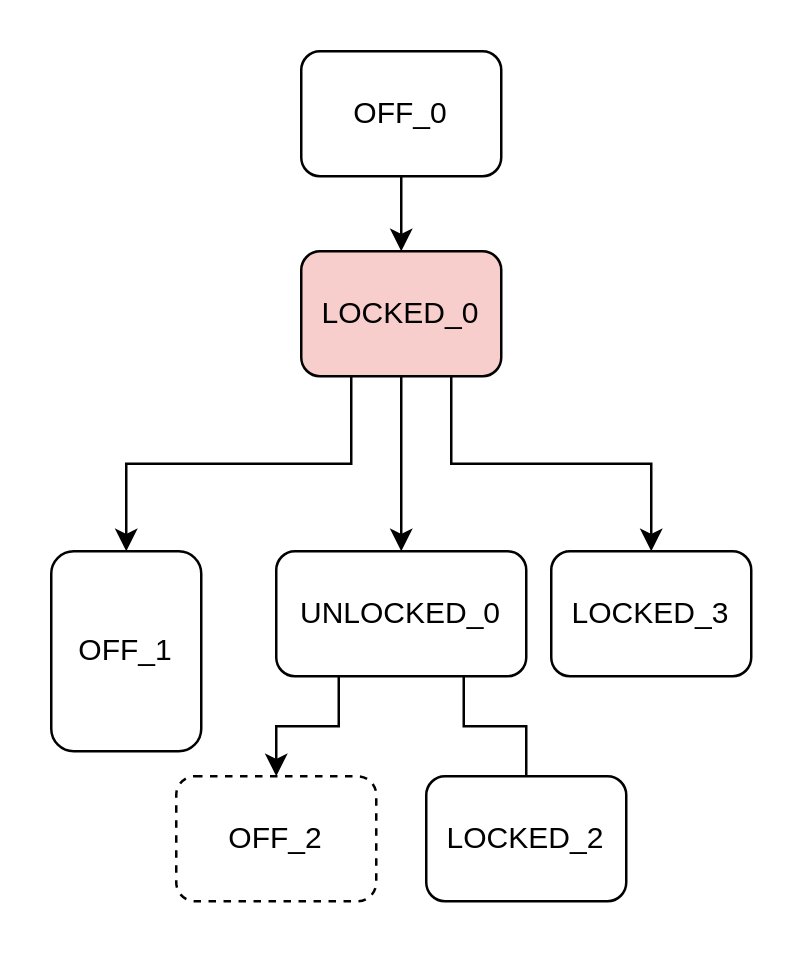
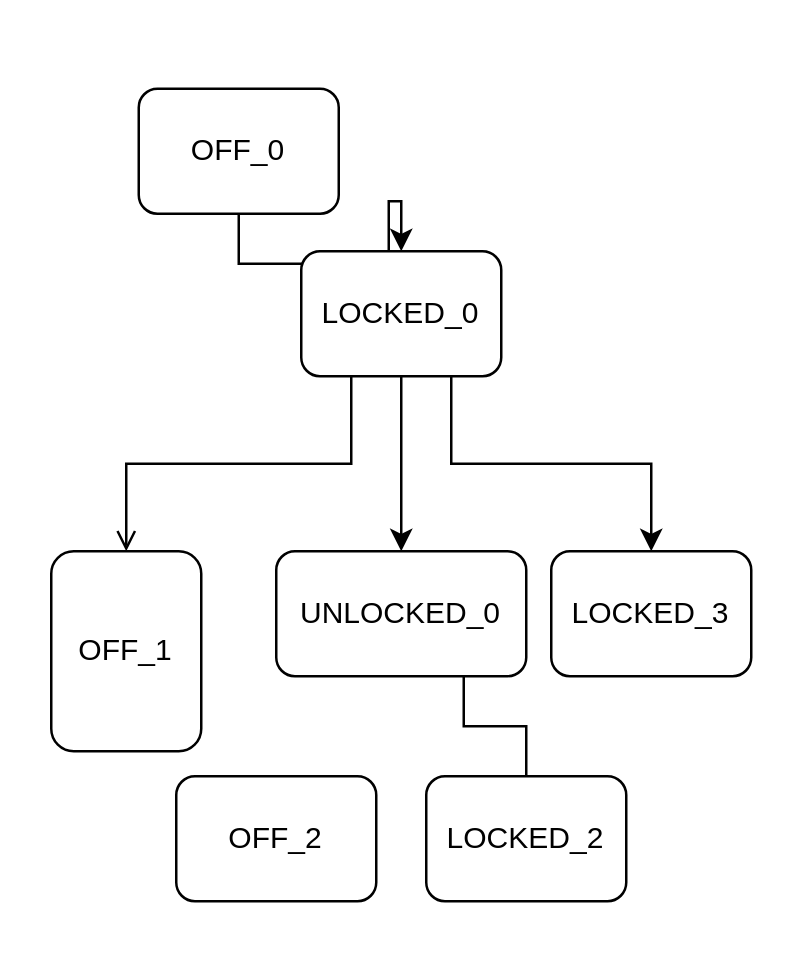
(401, 114) -> (239, 151)
(401, 314) -> (401, 314)
(126, 533) -> (126, 537)
(316, 726) -> none
(276, 839) -> (276, 839)
